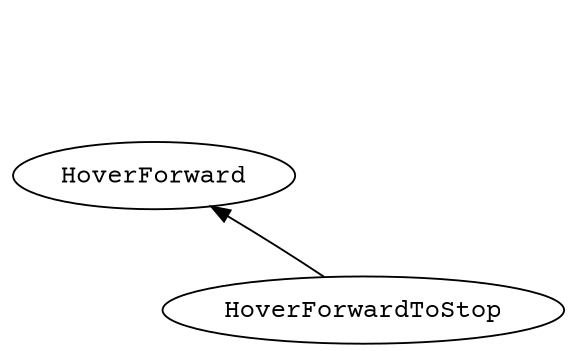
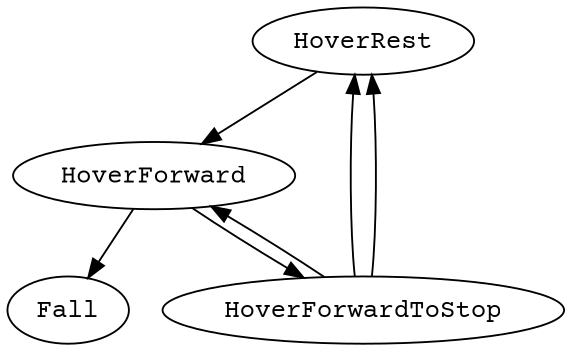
none -> (363, 41)
none -> (239, 239)
none -> (68, 310)
